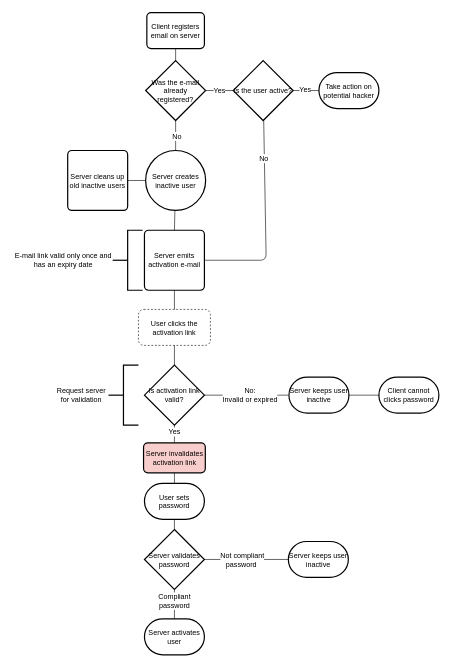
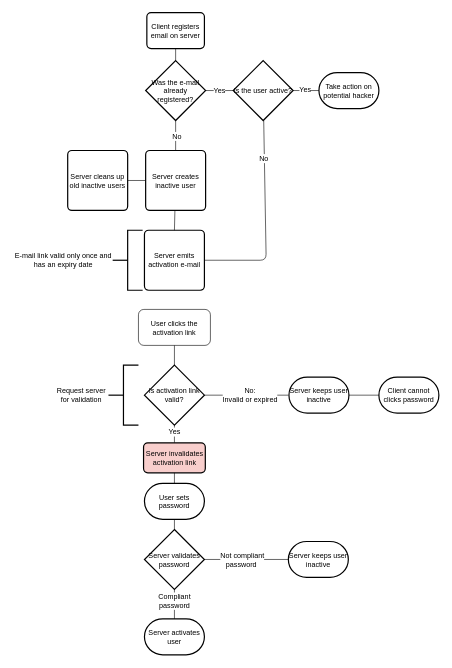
(176, 181) -> (176, 181)
(174, 301) -> none
(174, 328) -> (174, 328)
